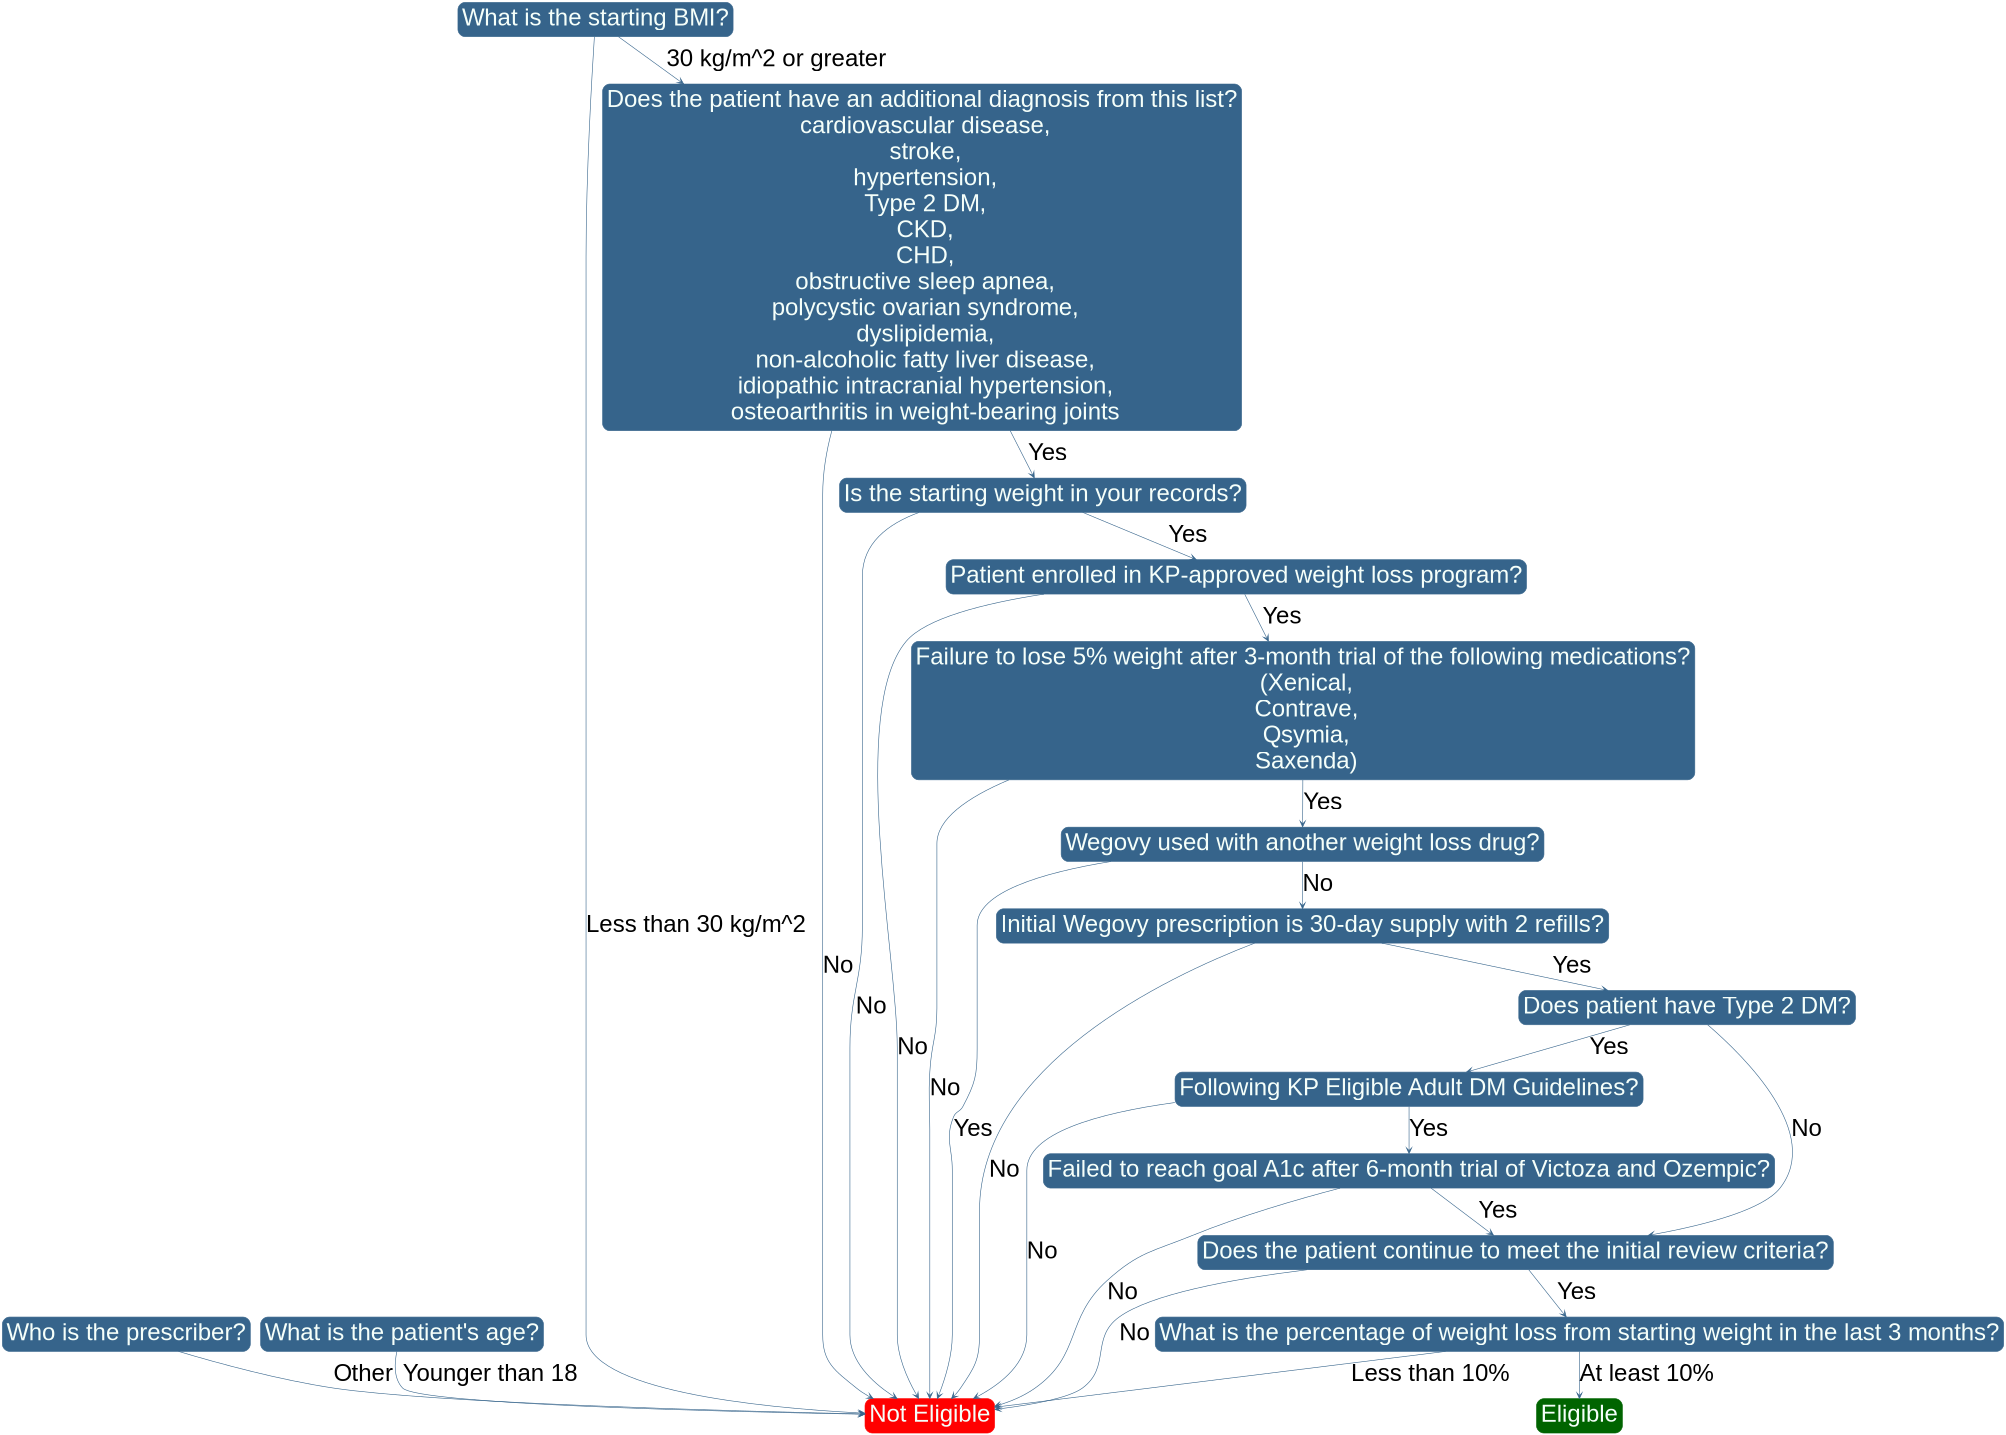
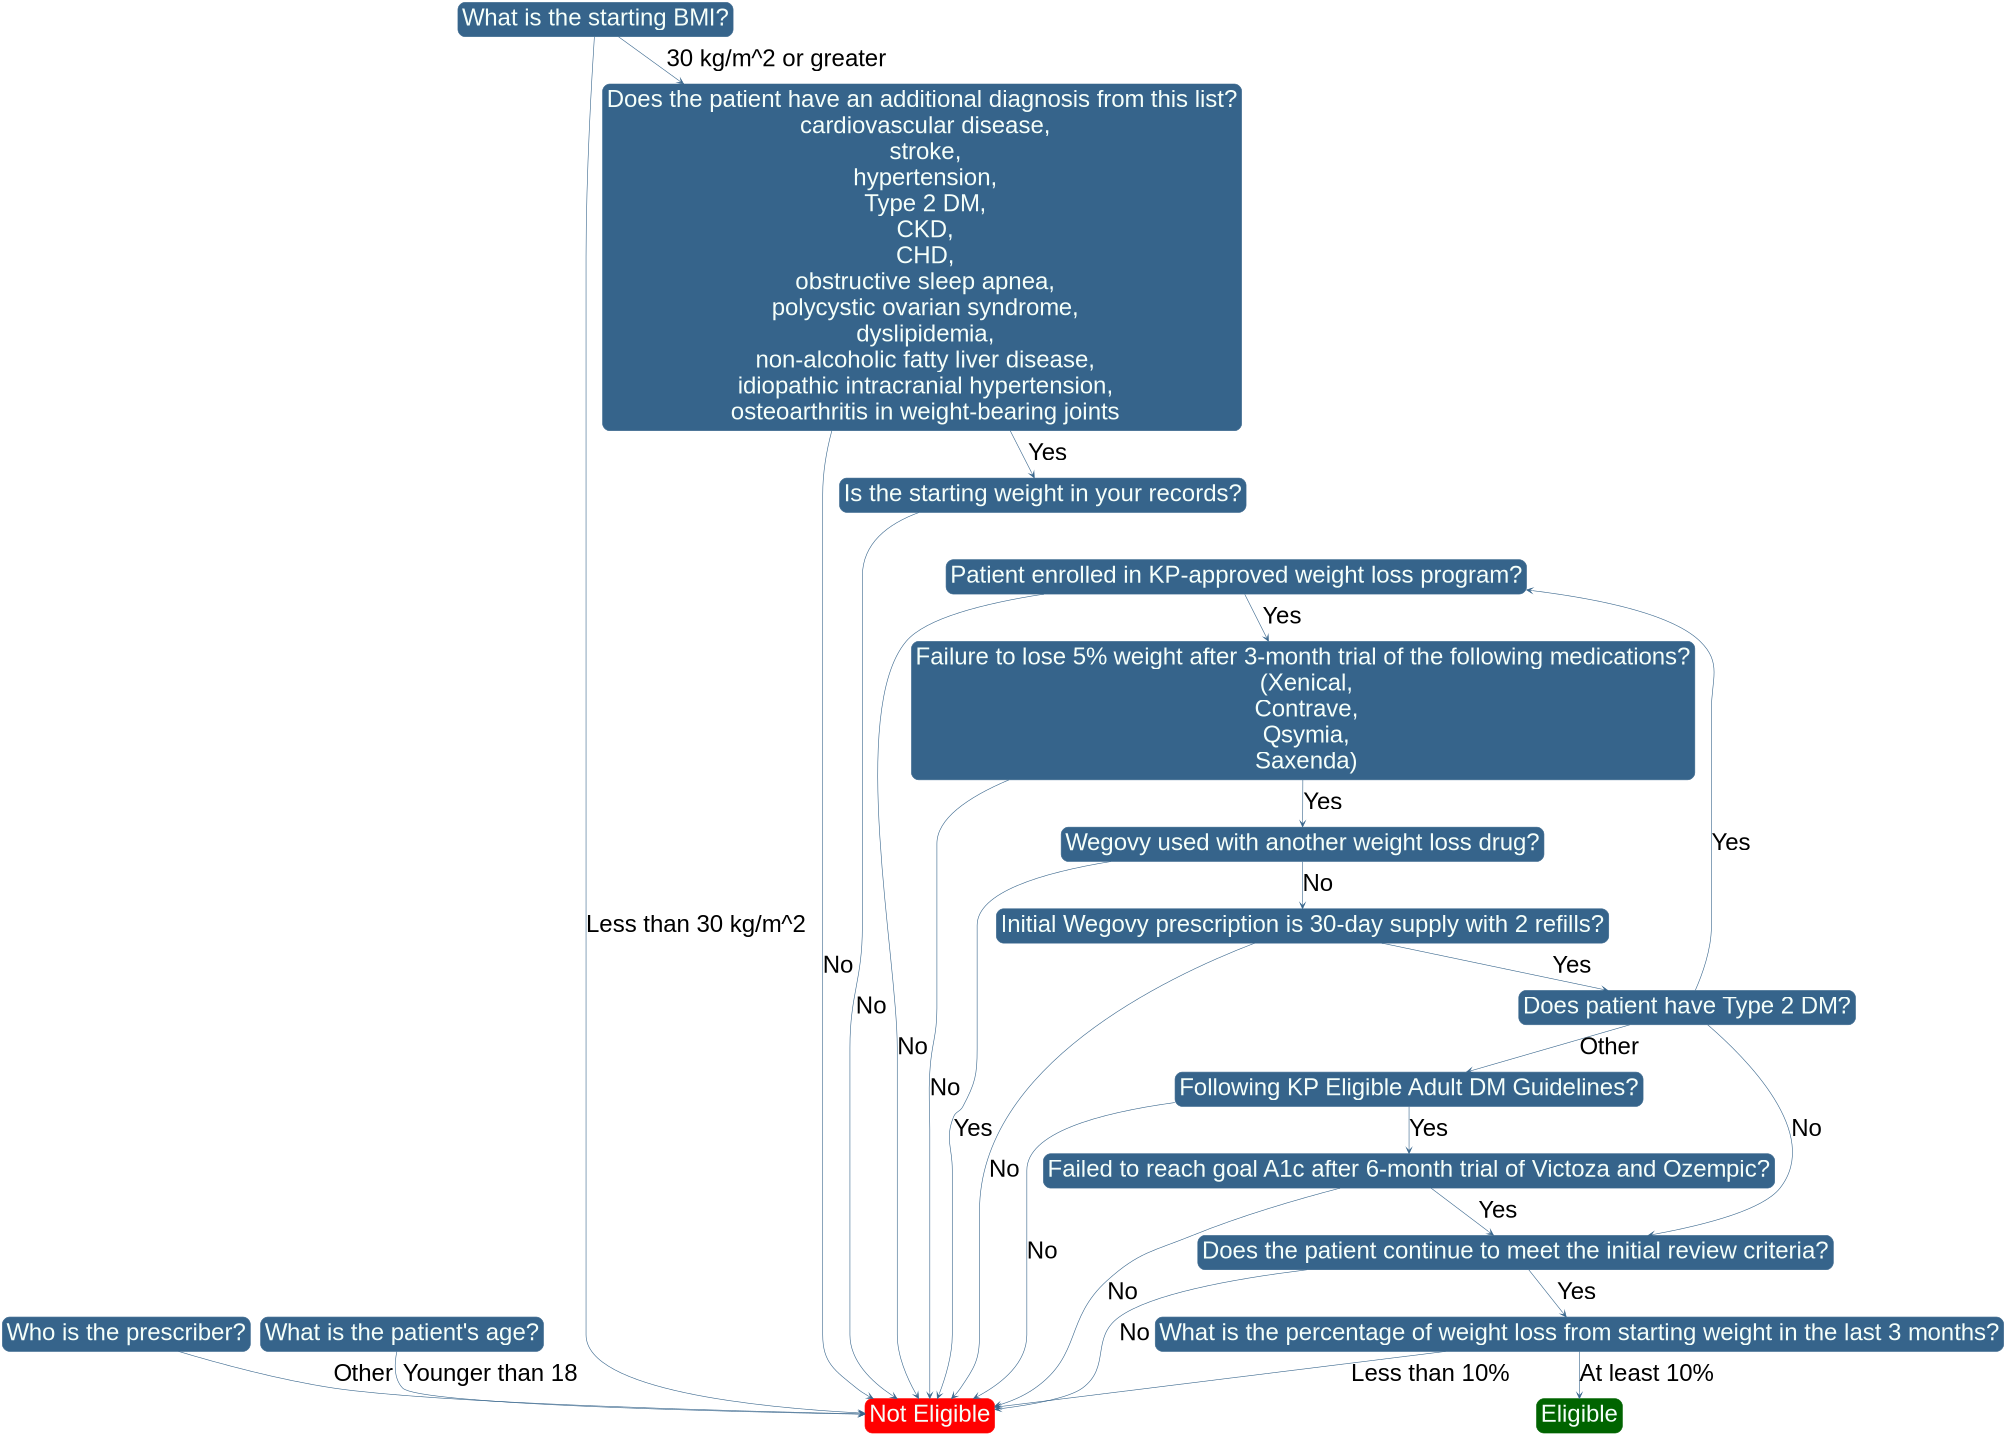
(1137, 535) -> (1711, 726)
(1609, 1048) -> (1609, 1048)
